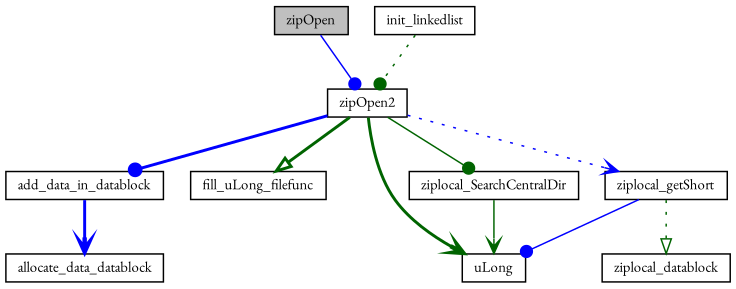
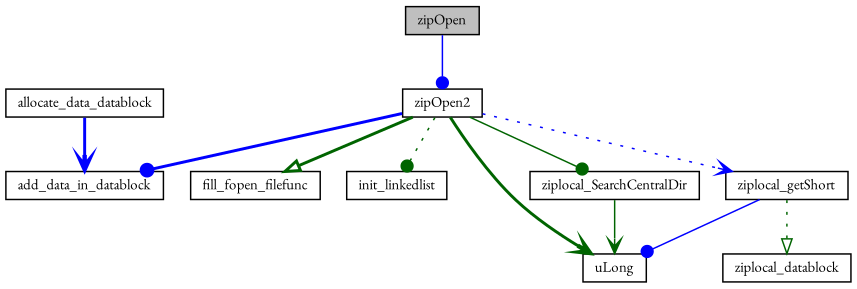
(400, 57) -> (422, 139)
(258, 186) -> (255, 186)
(85, 219) -> (85, 137)
